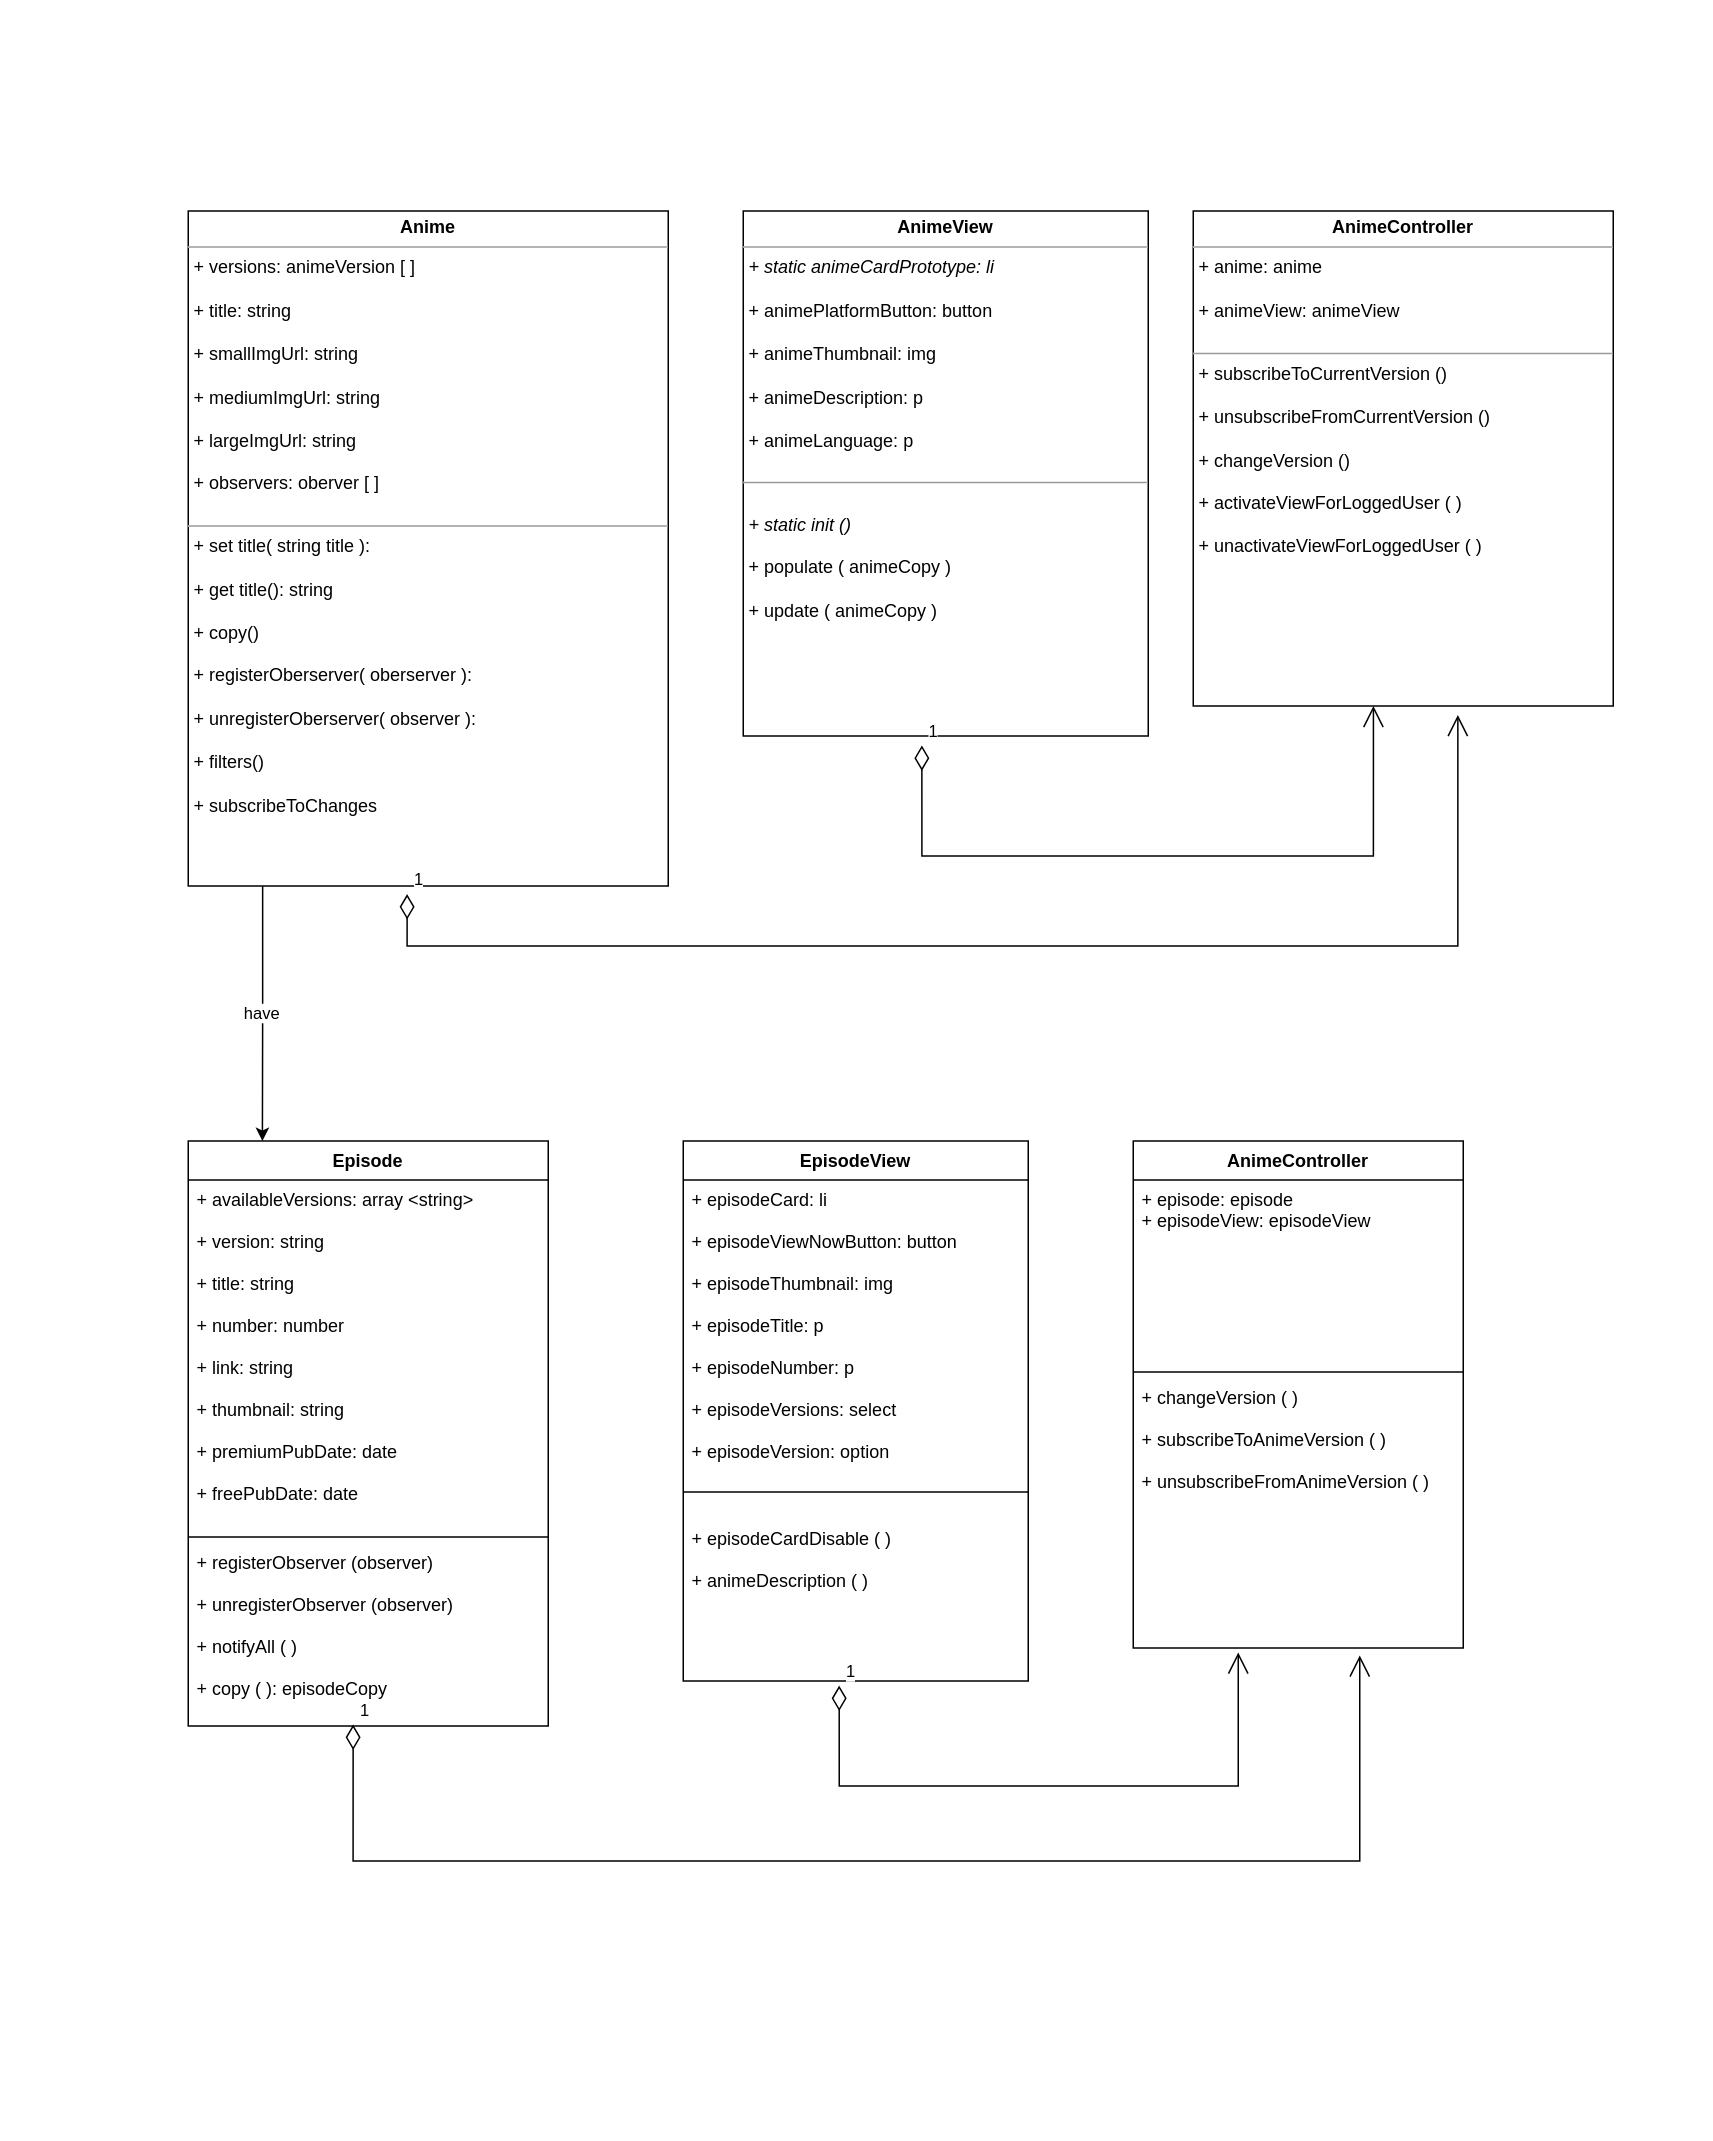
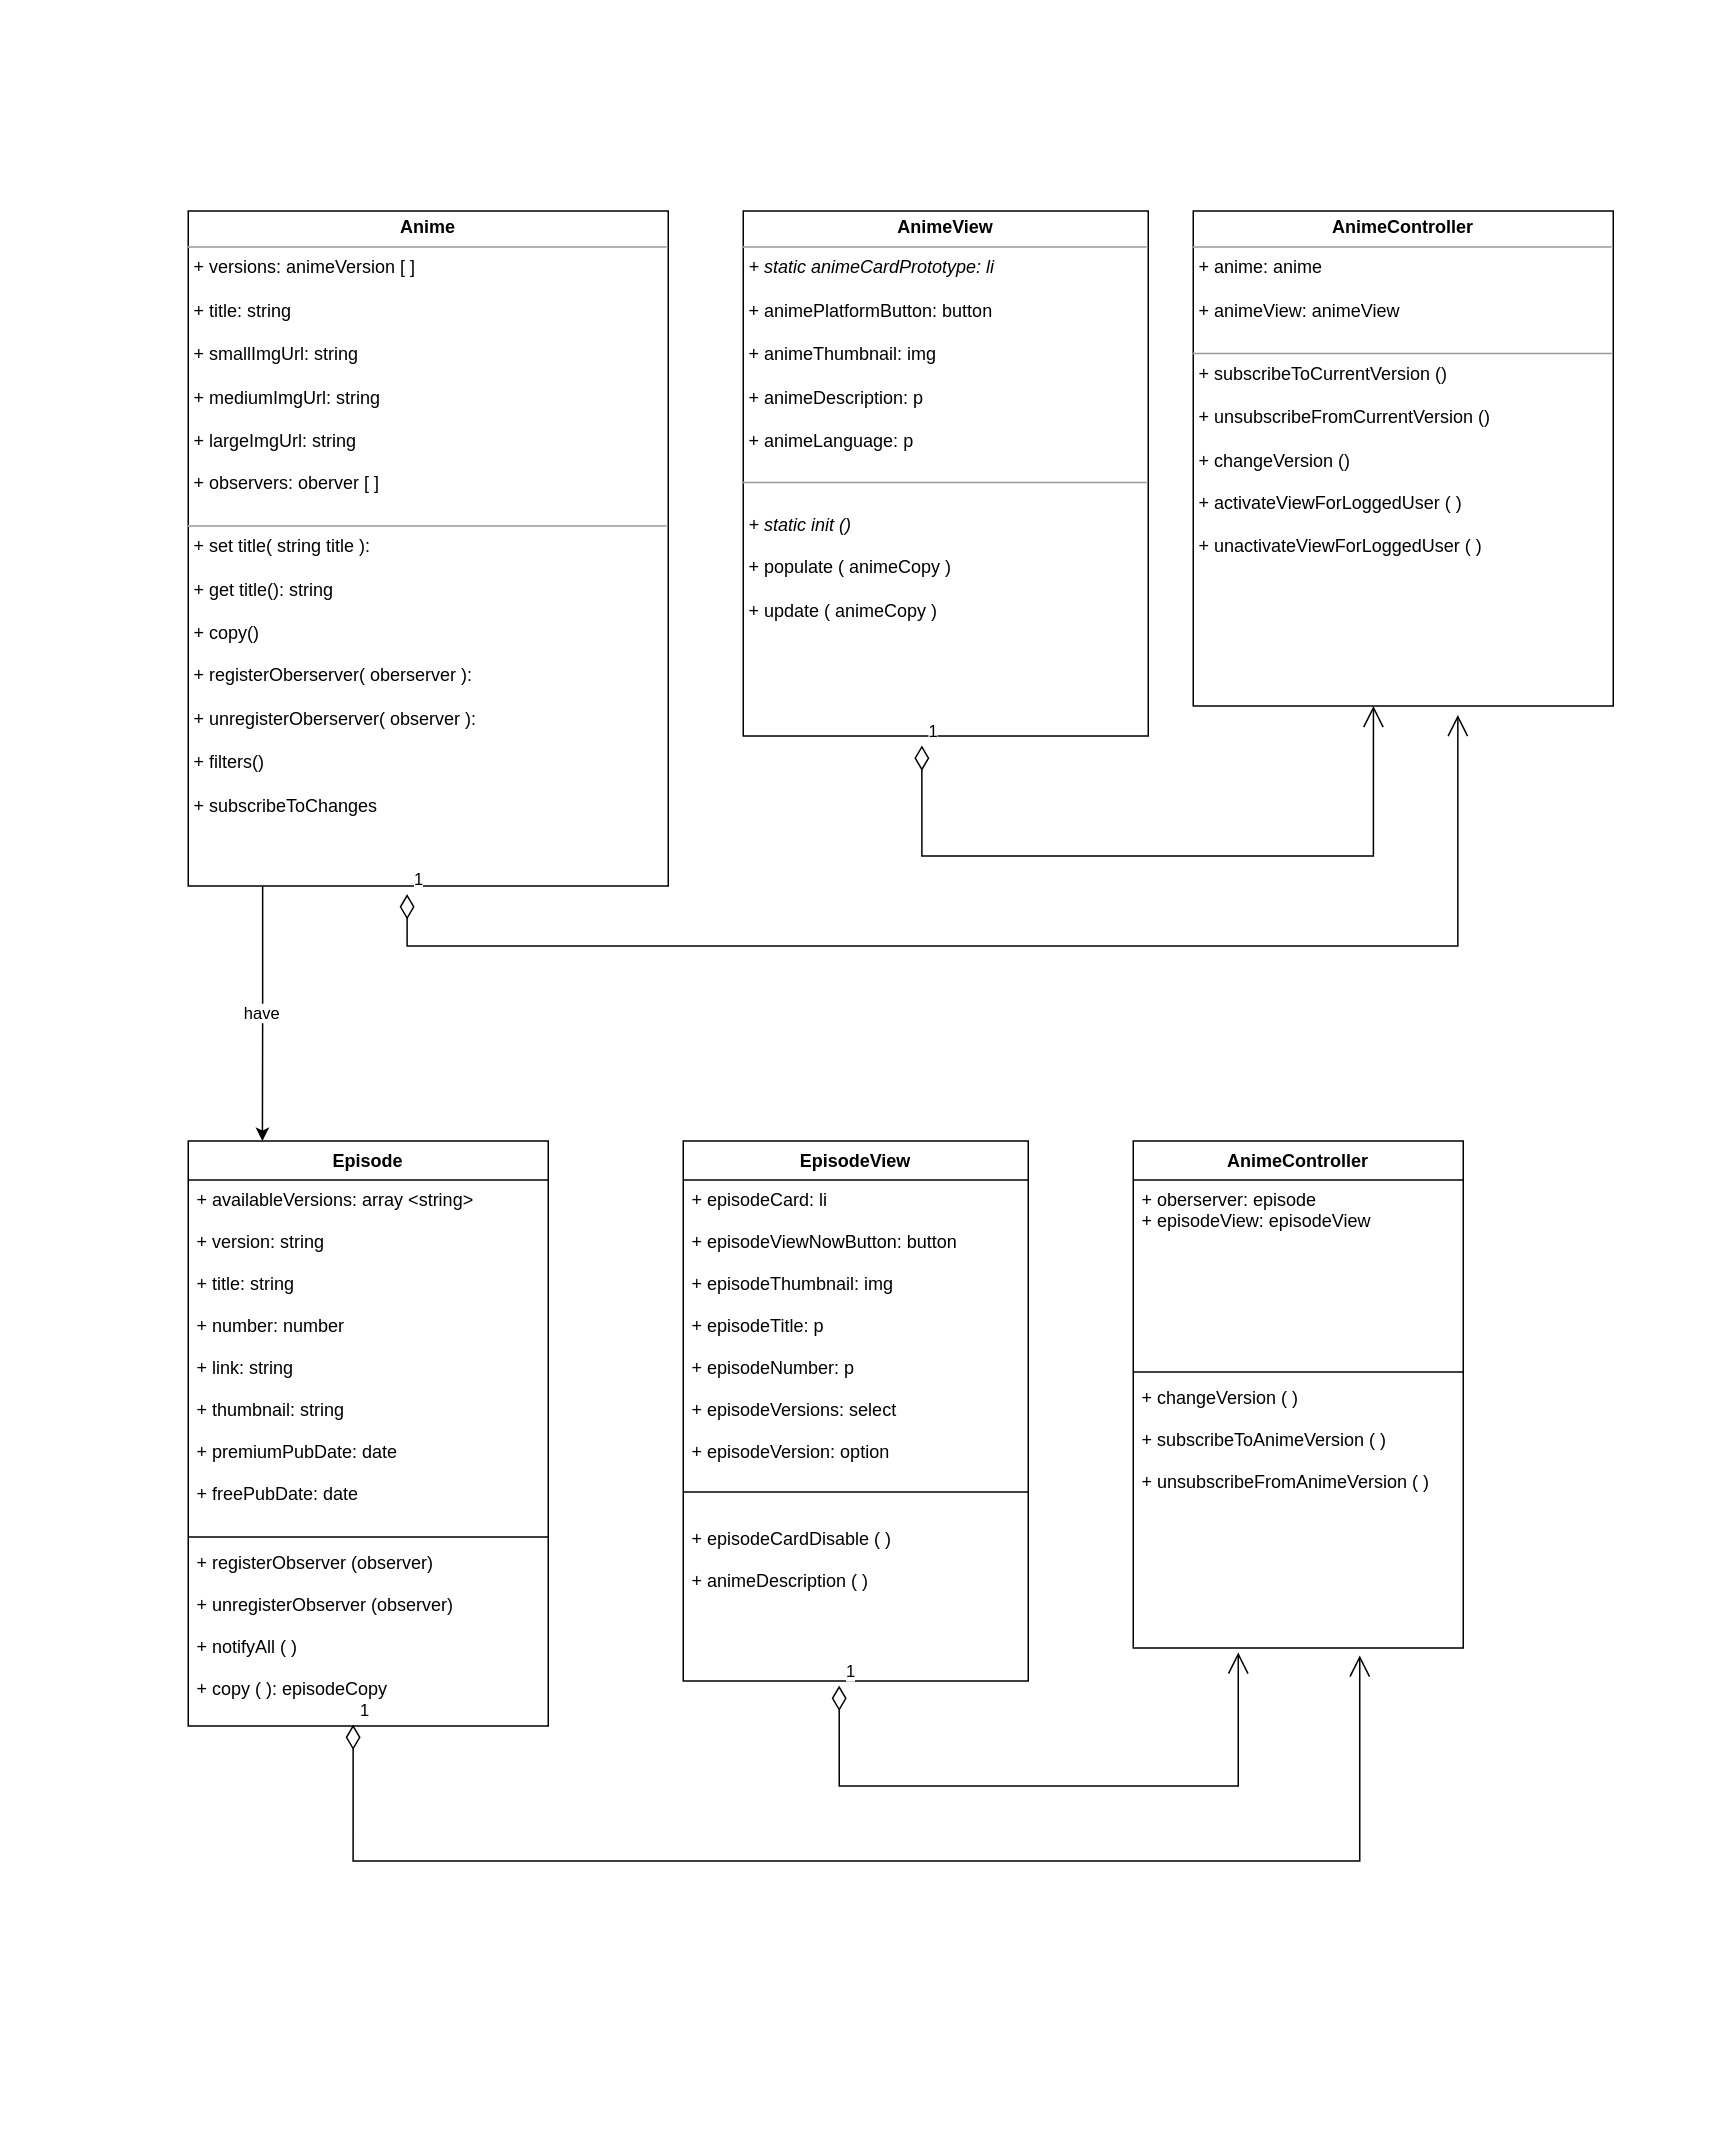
(1221, 1200) -> (1238, 1200)
